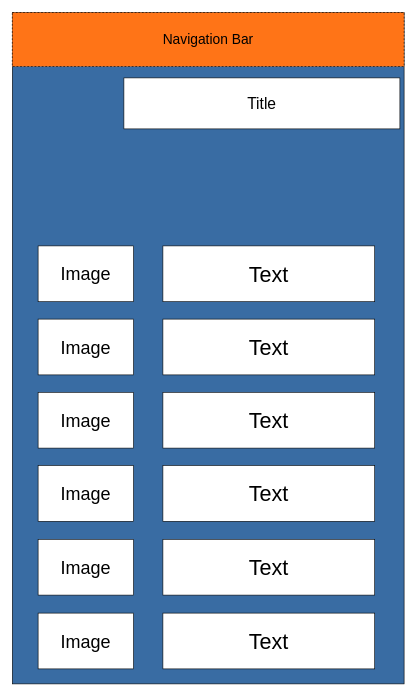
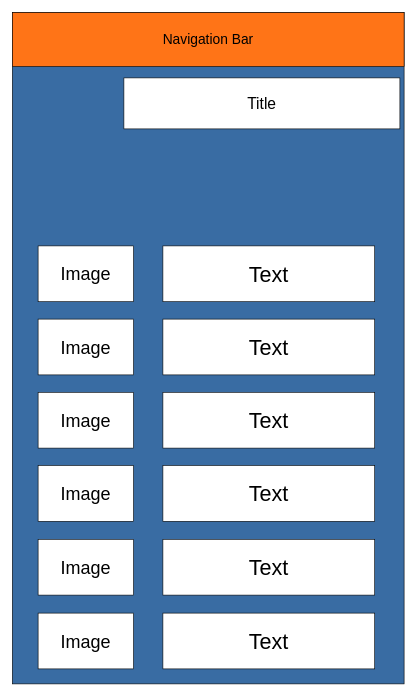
(208, 39) -> (208, 39)
